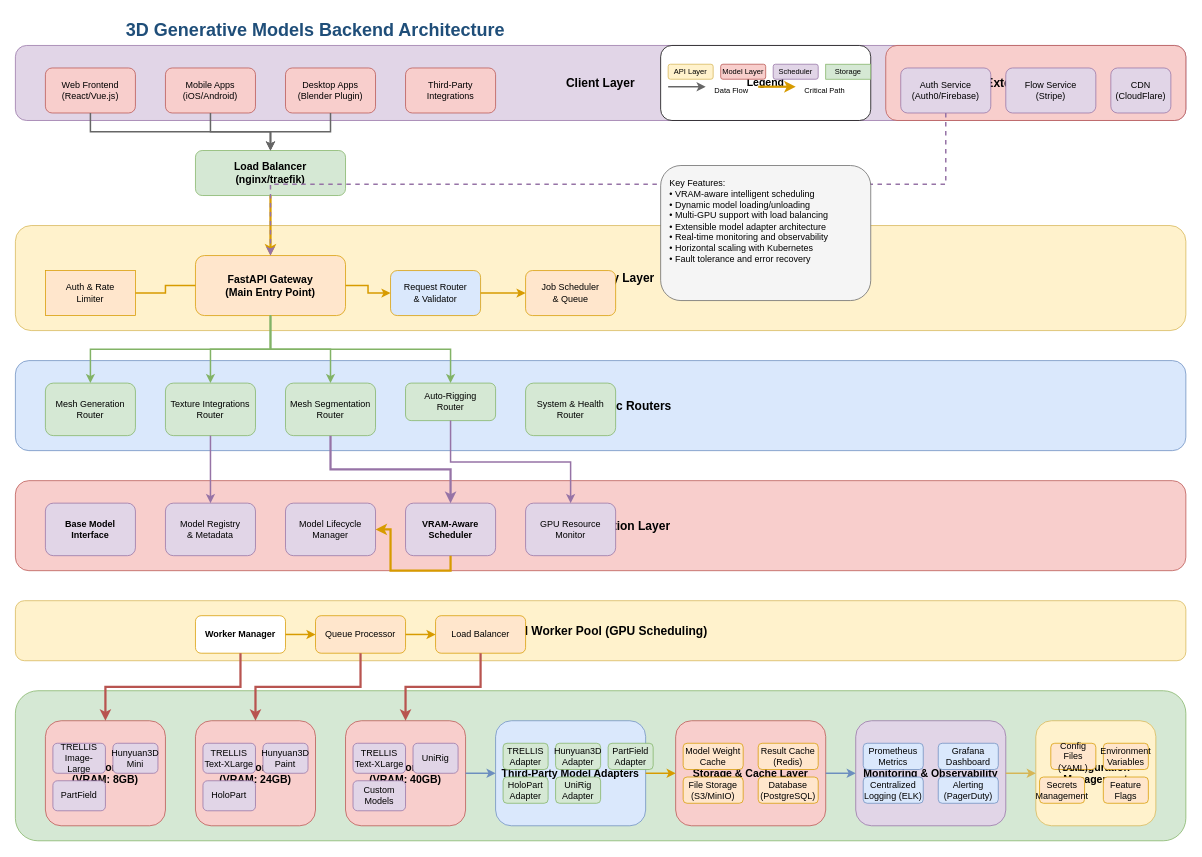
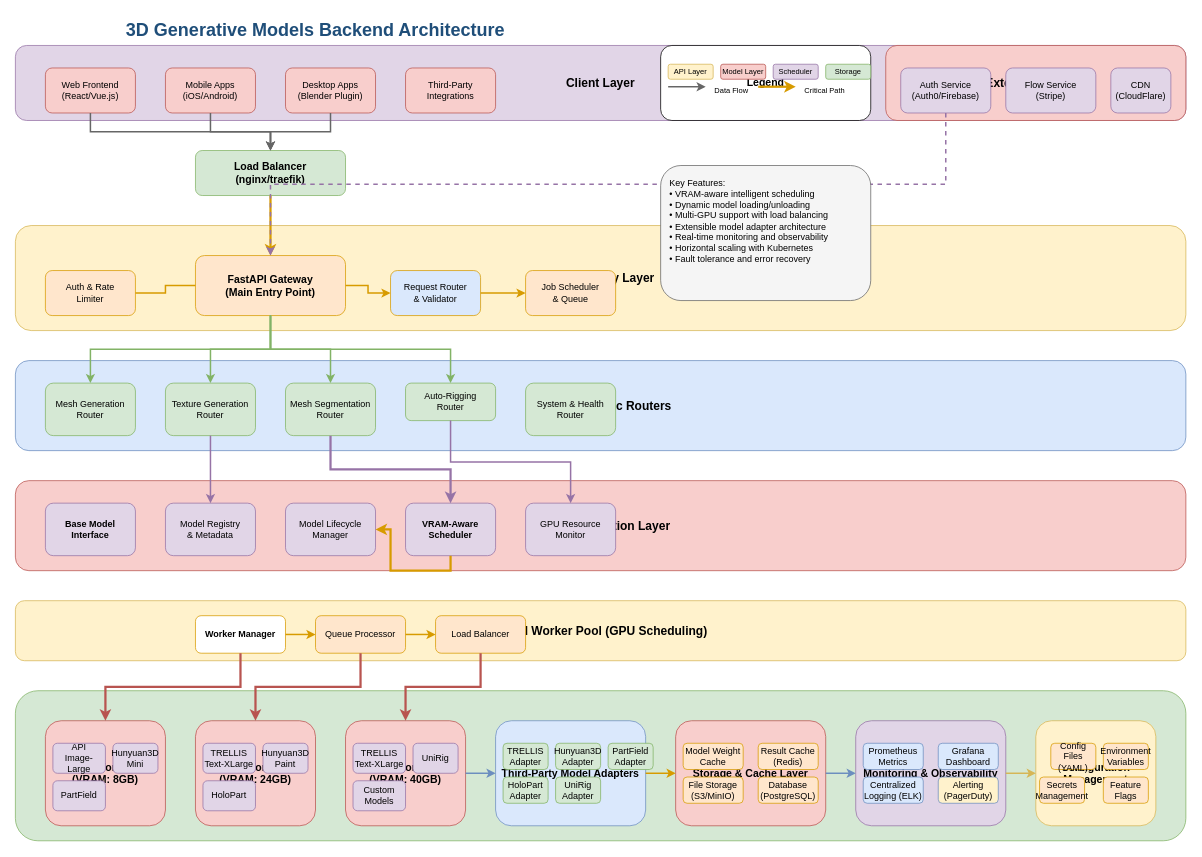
(848, 72) -> (848, 72)
(90, 293) -> (90, 293)
(210, 409) -> (210, 409)
(79, 758) -> (79, 758)
(968, 790) -> (968, 790)
